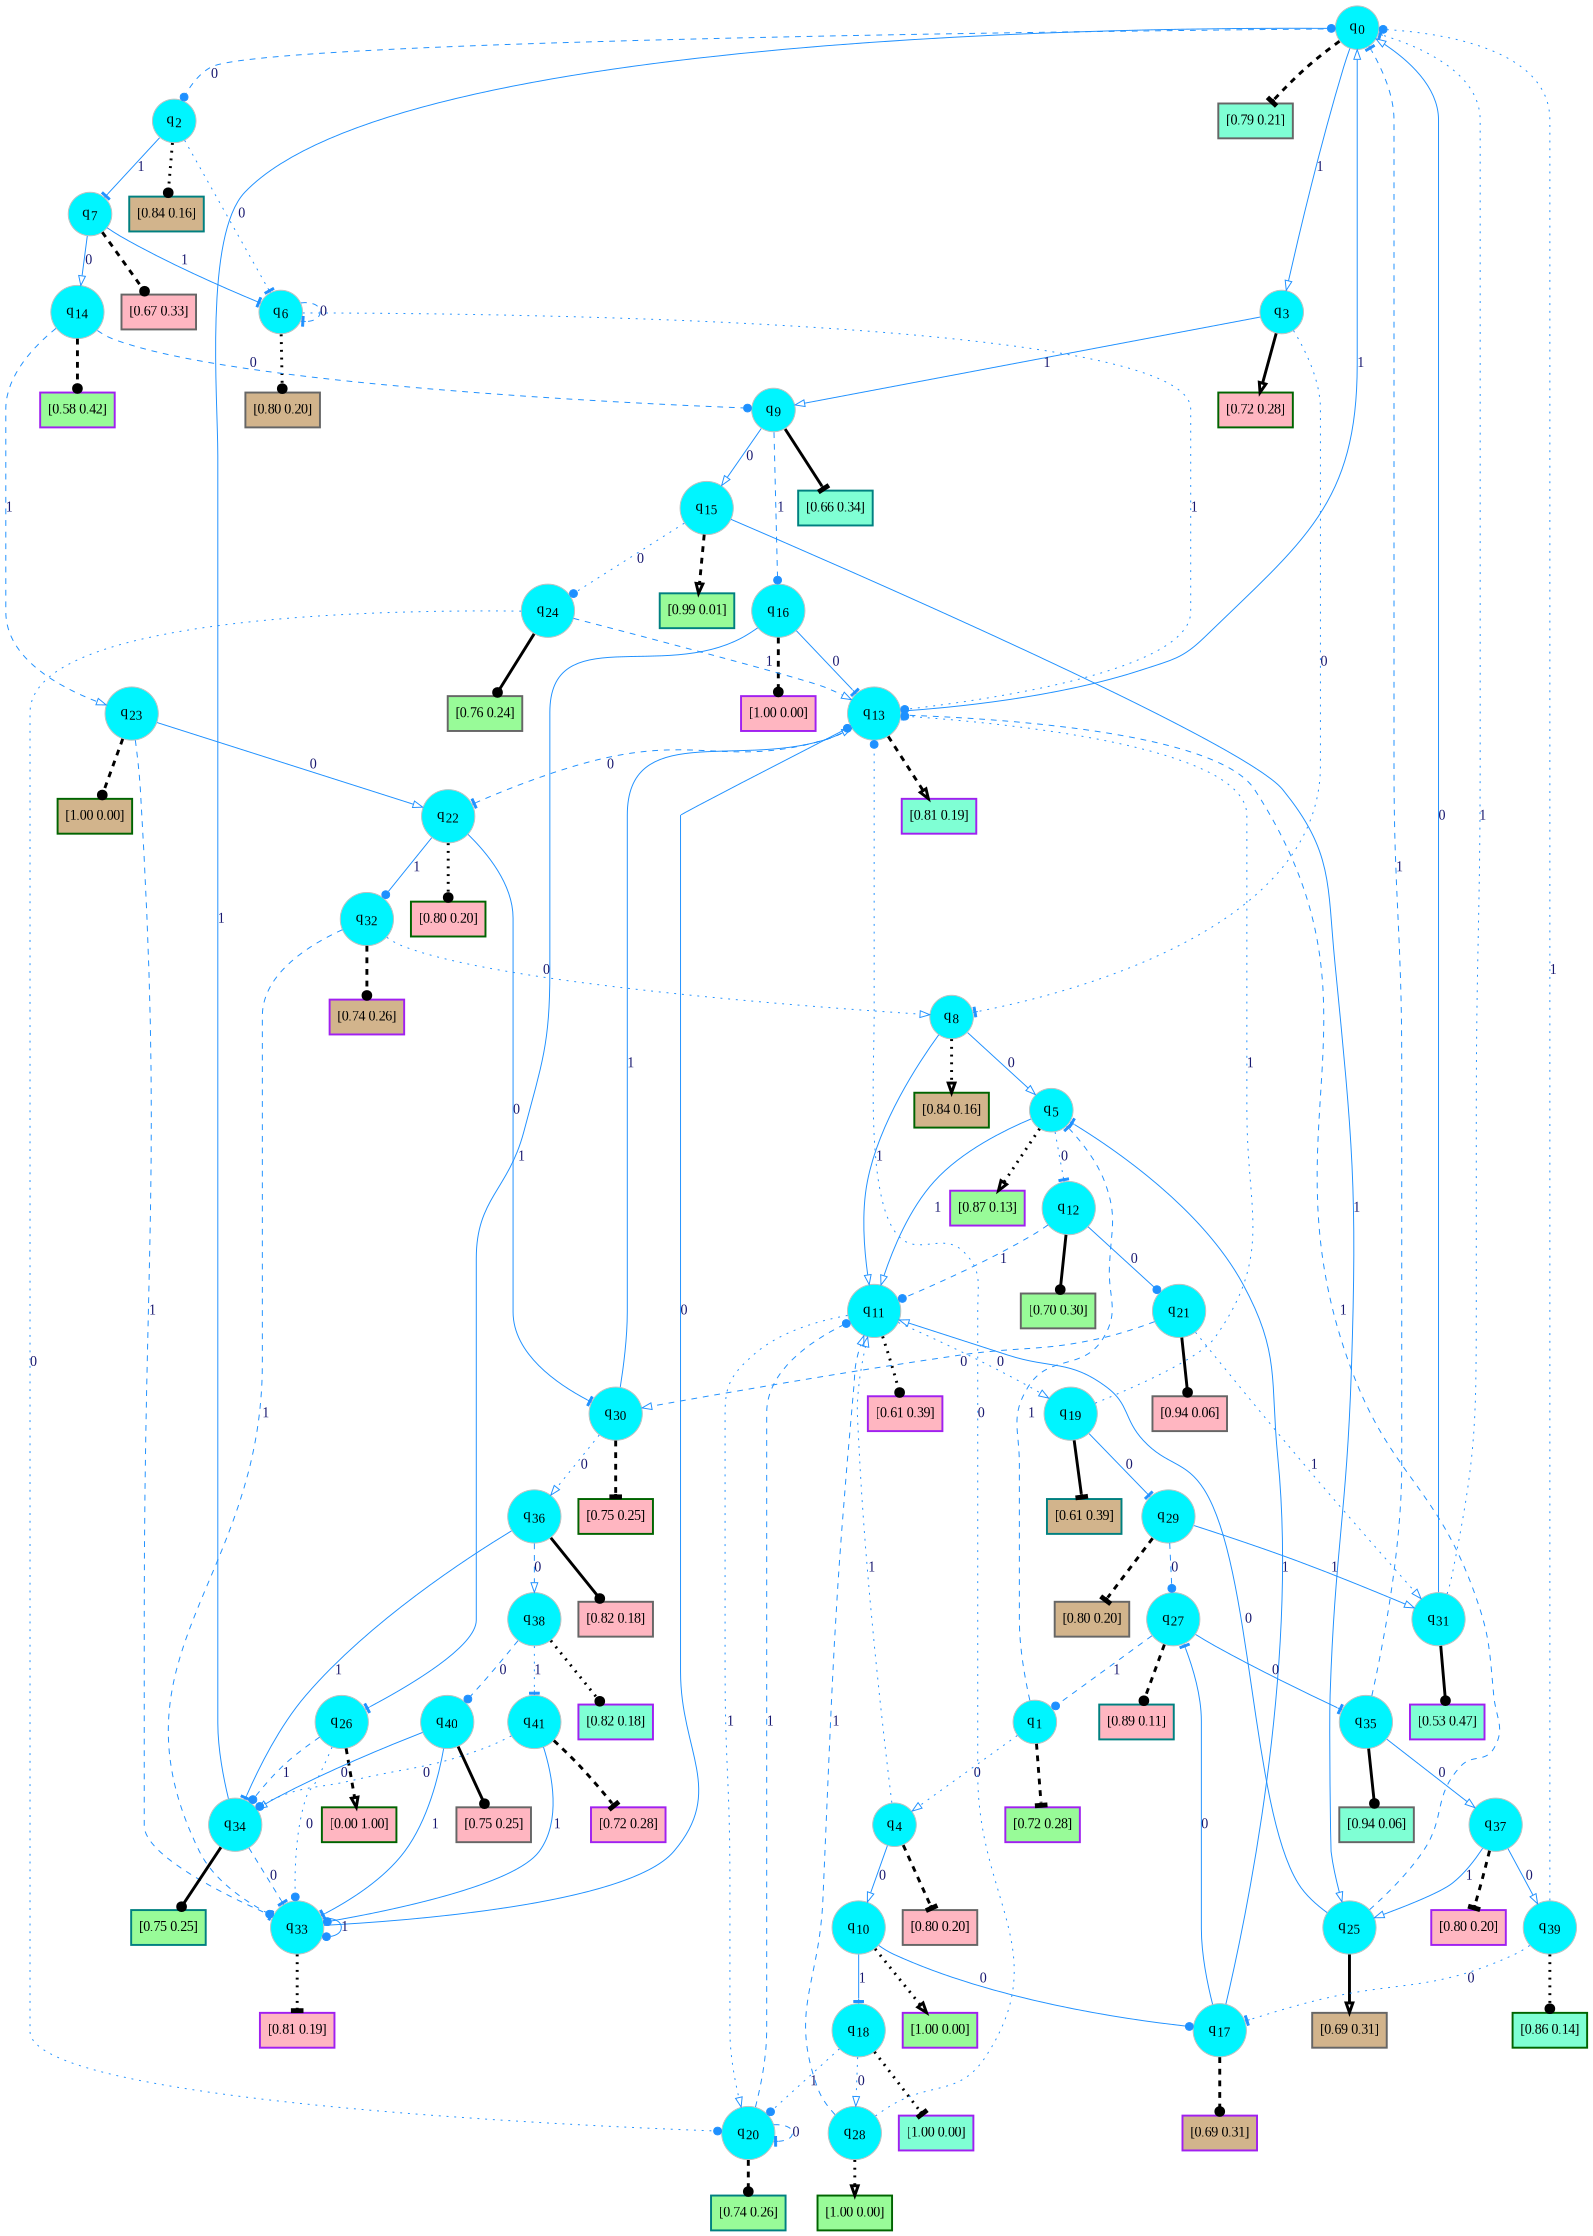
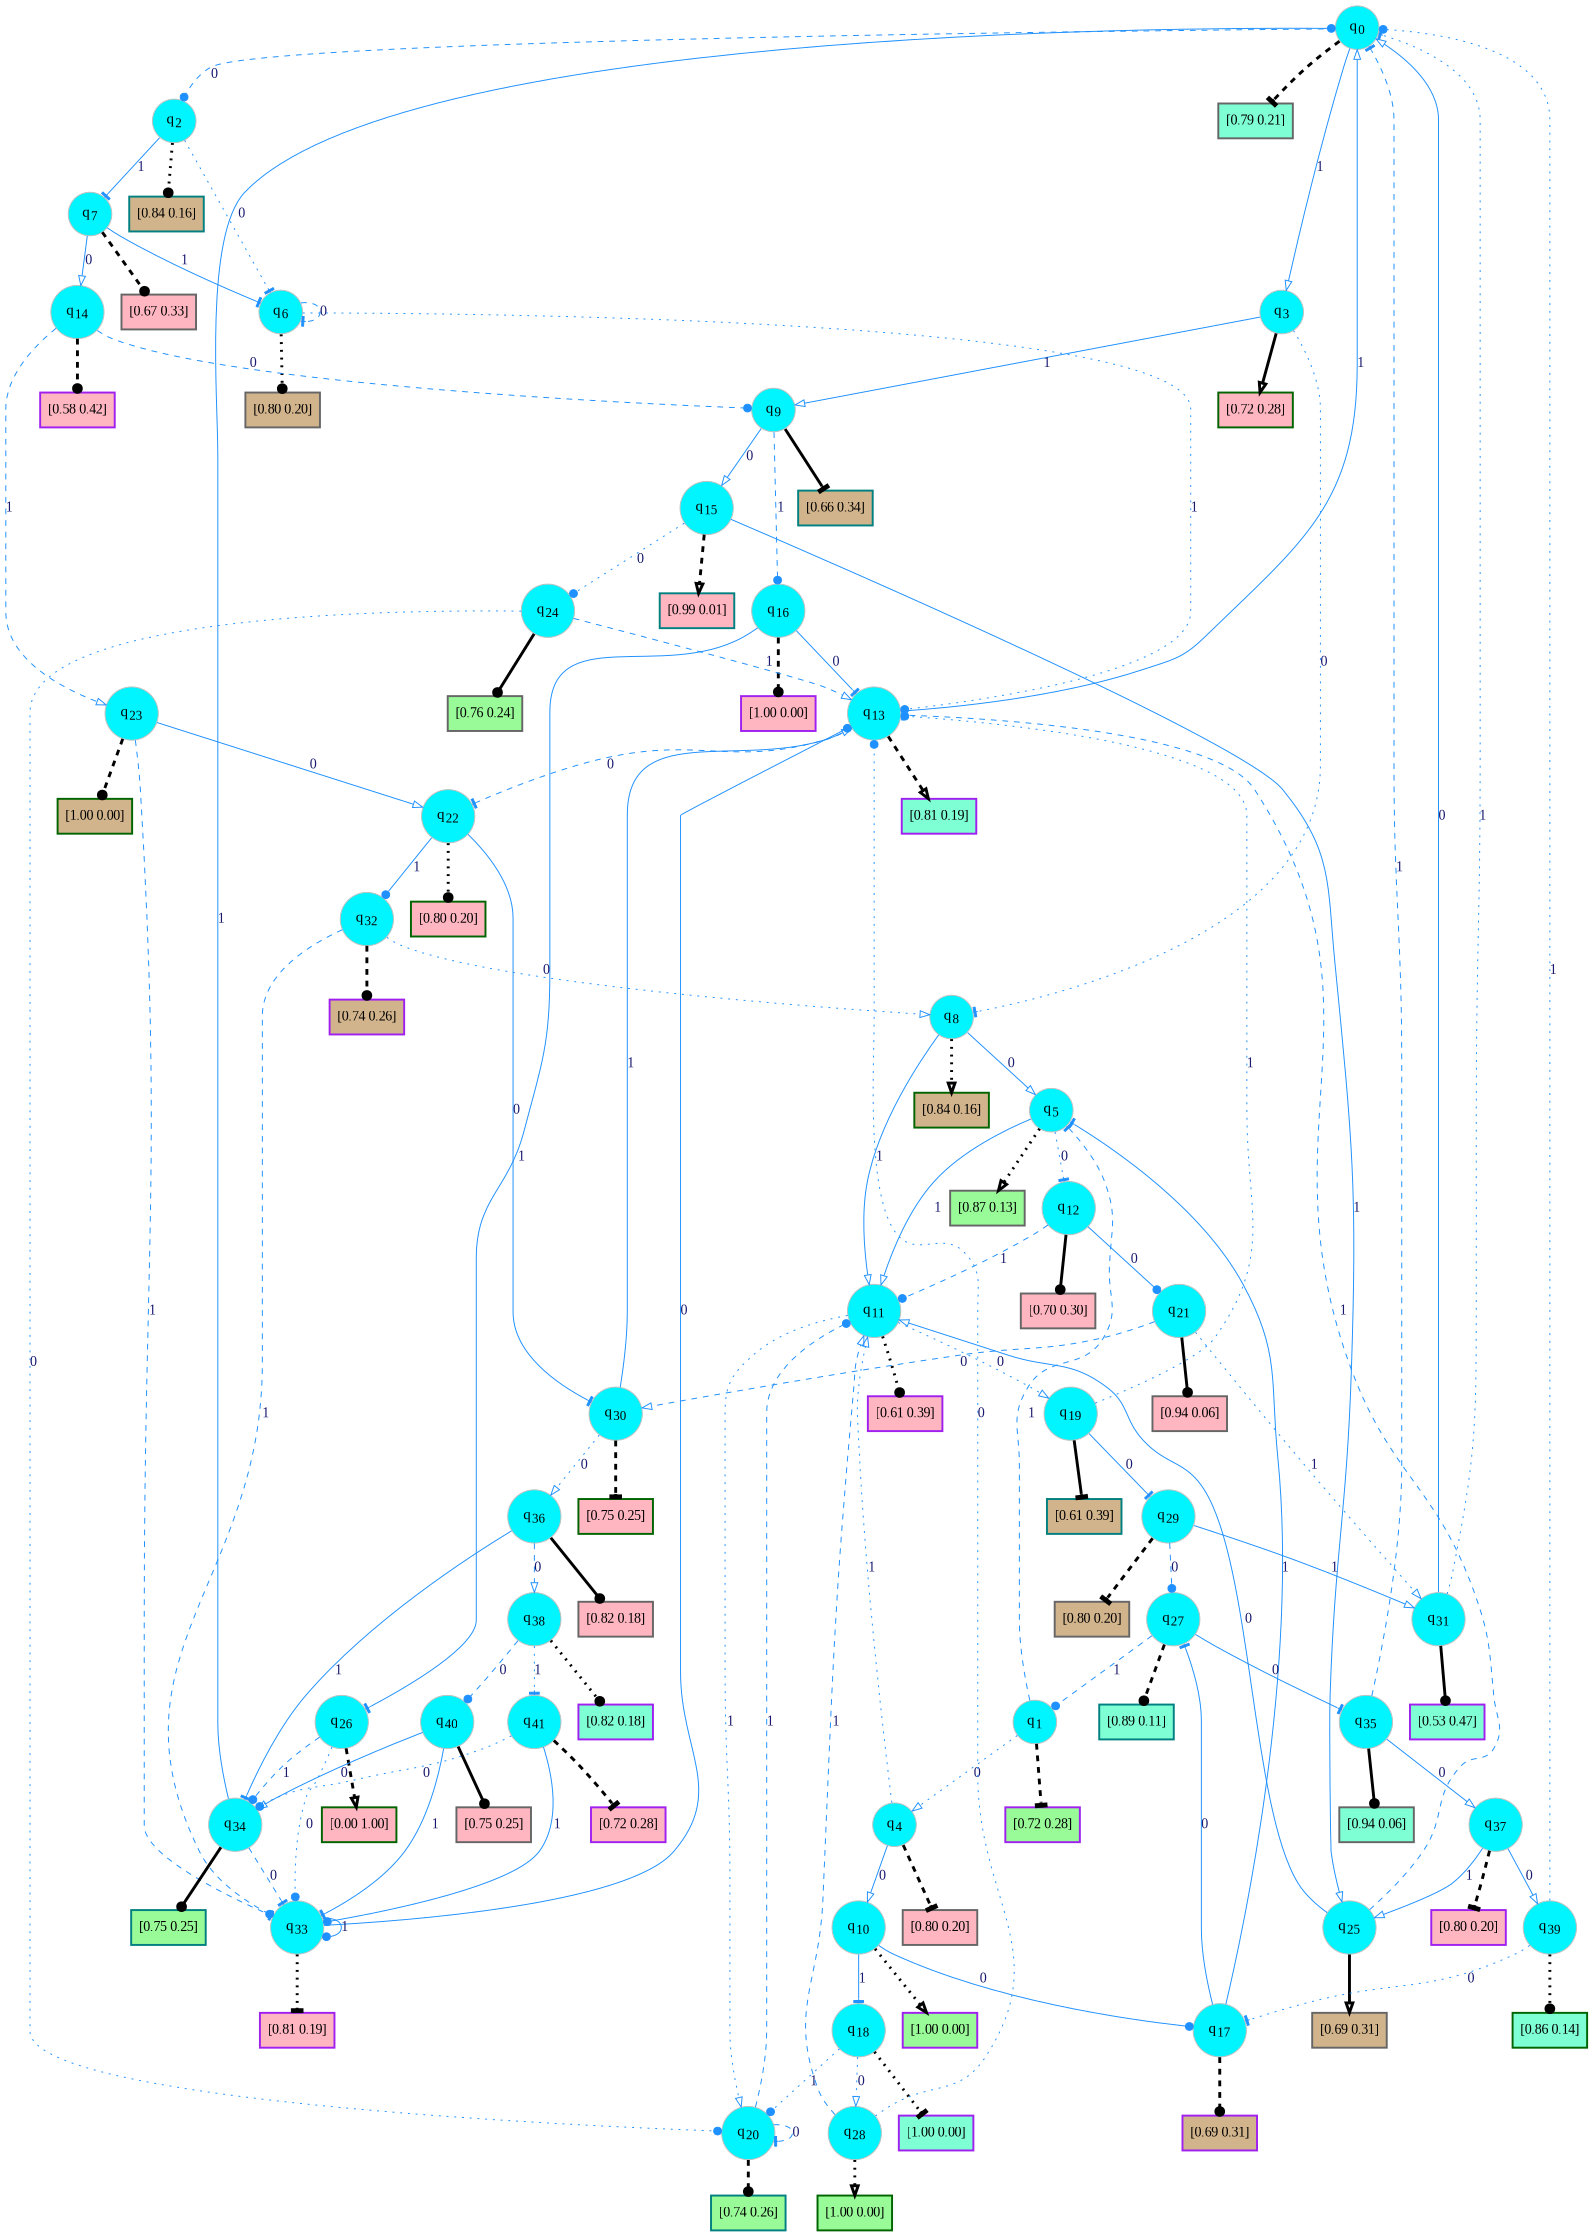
(77, 410) -> (77, 410)
(835, 508) -> (835, 508)
(697, 611) -> (697, 611)
(987, 1208) -> (987, 1208)
(1058, 1311) -> (1058, 1311)
(1136, 1722) -> (1136, 1722)
